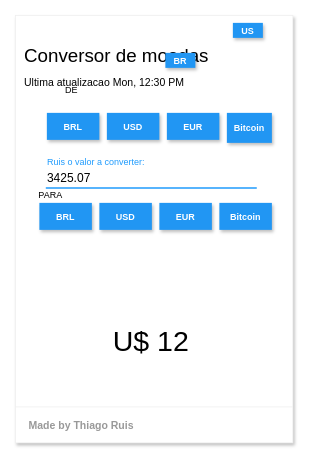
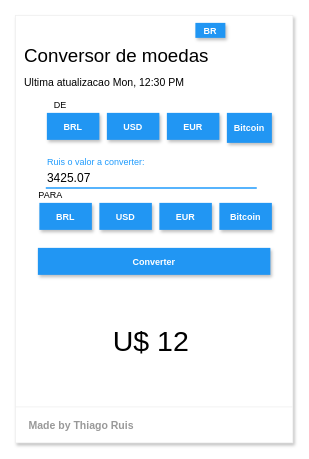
(248, 30) -> none
(180, 60) -> (210, 30)
(72, 90) -> (60, 105)
none -> (154, 261)
